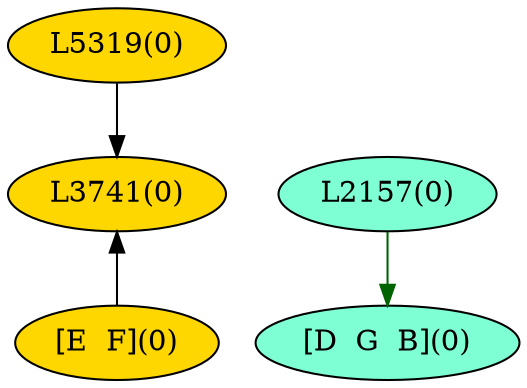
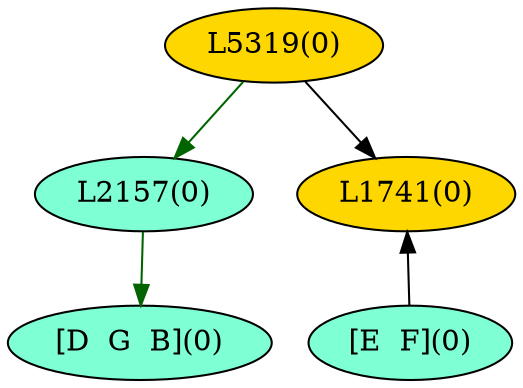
none -> (216, 112)
(117, 194) -> (406, 194)
(117, 343) -> (410, 343)
